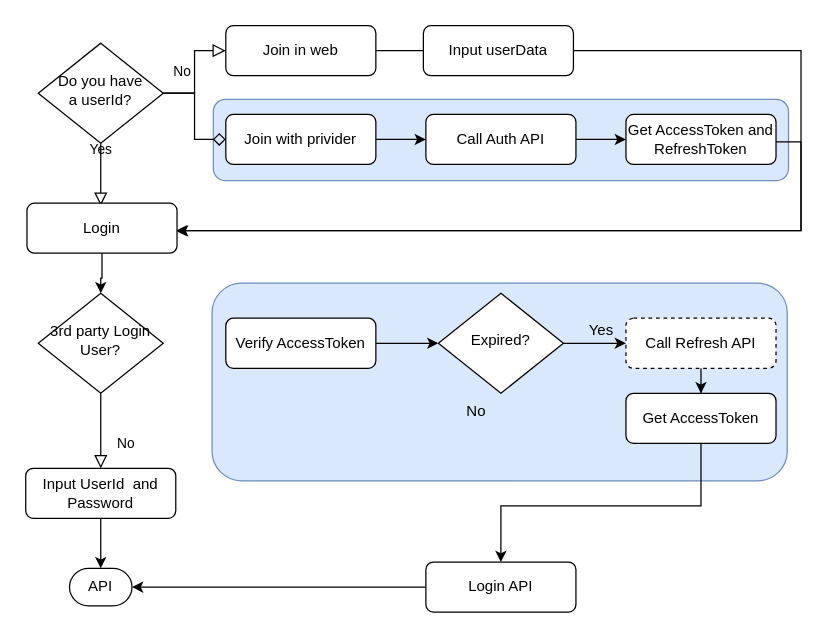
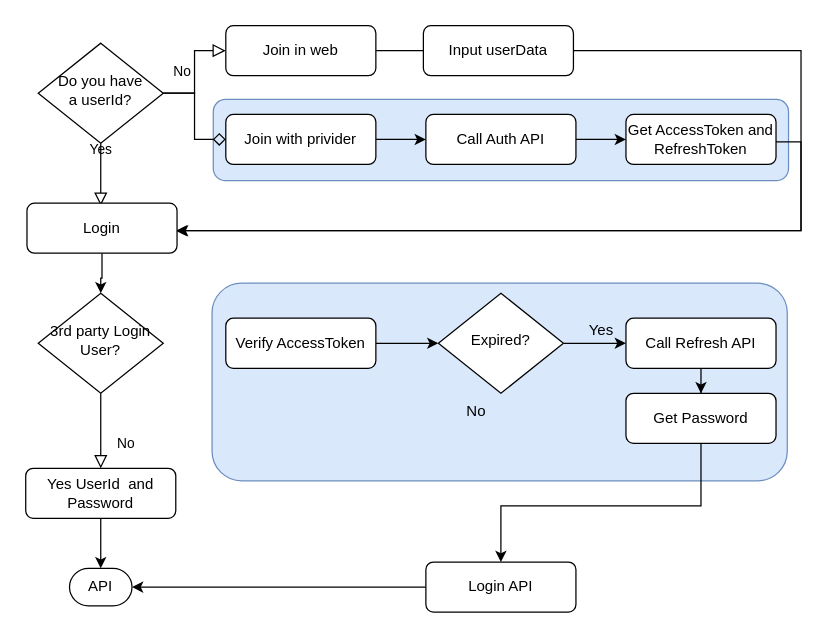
(701, 343) -> (701, 343)
(701, 418) -> (701, 418)
(101, 493) -> (101, 493)
